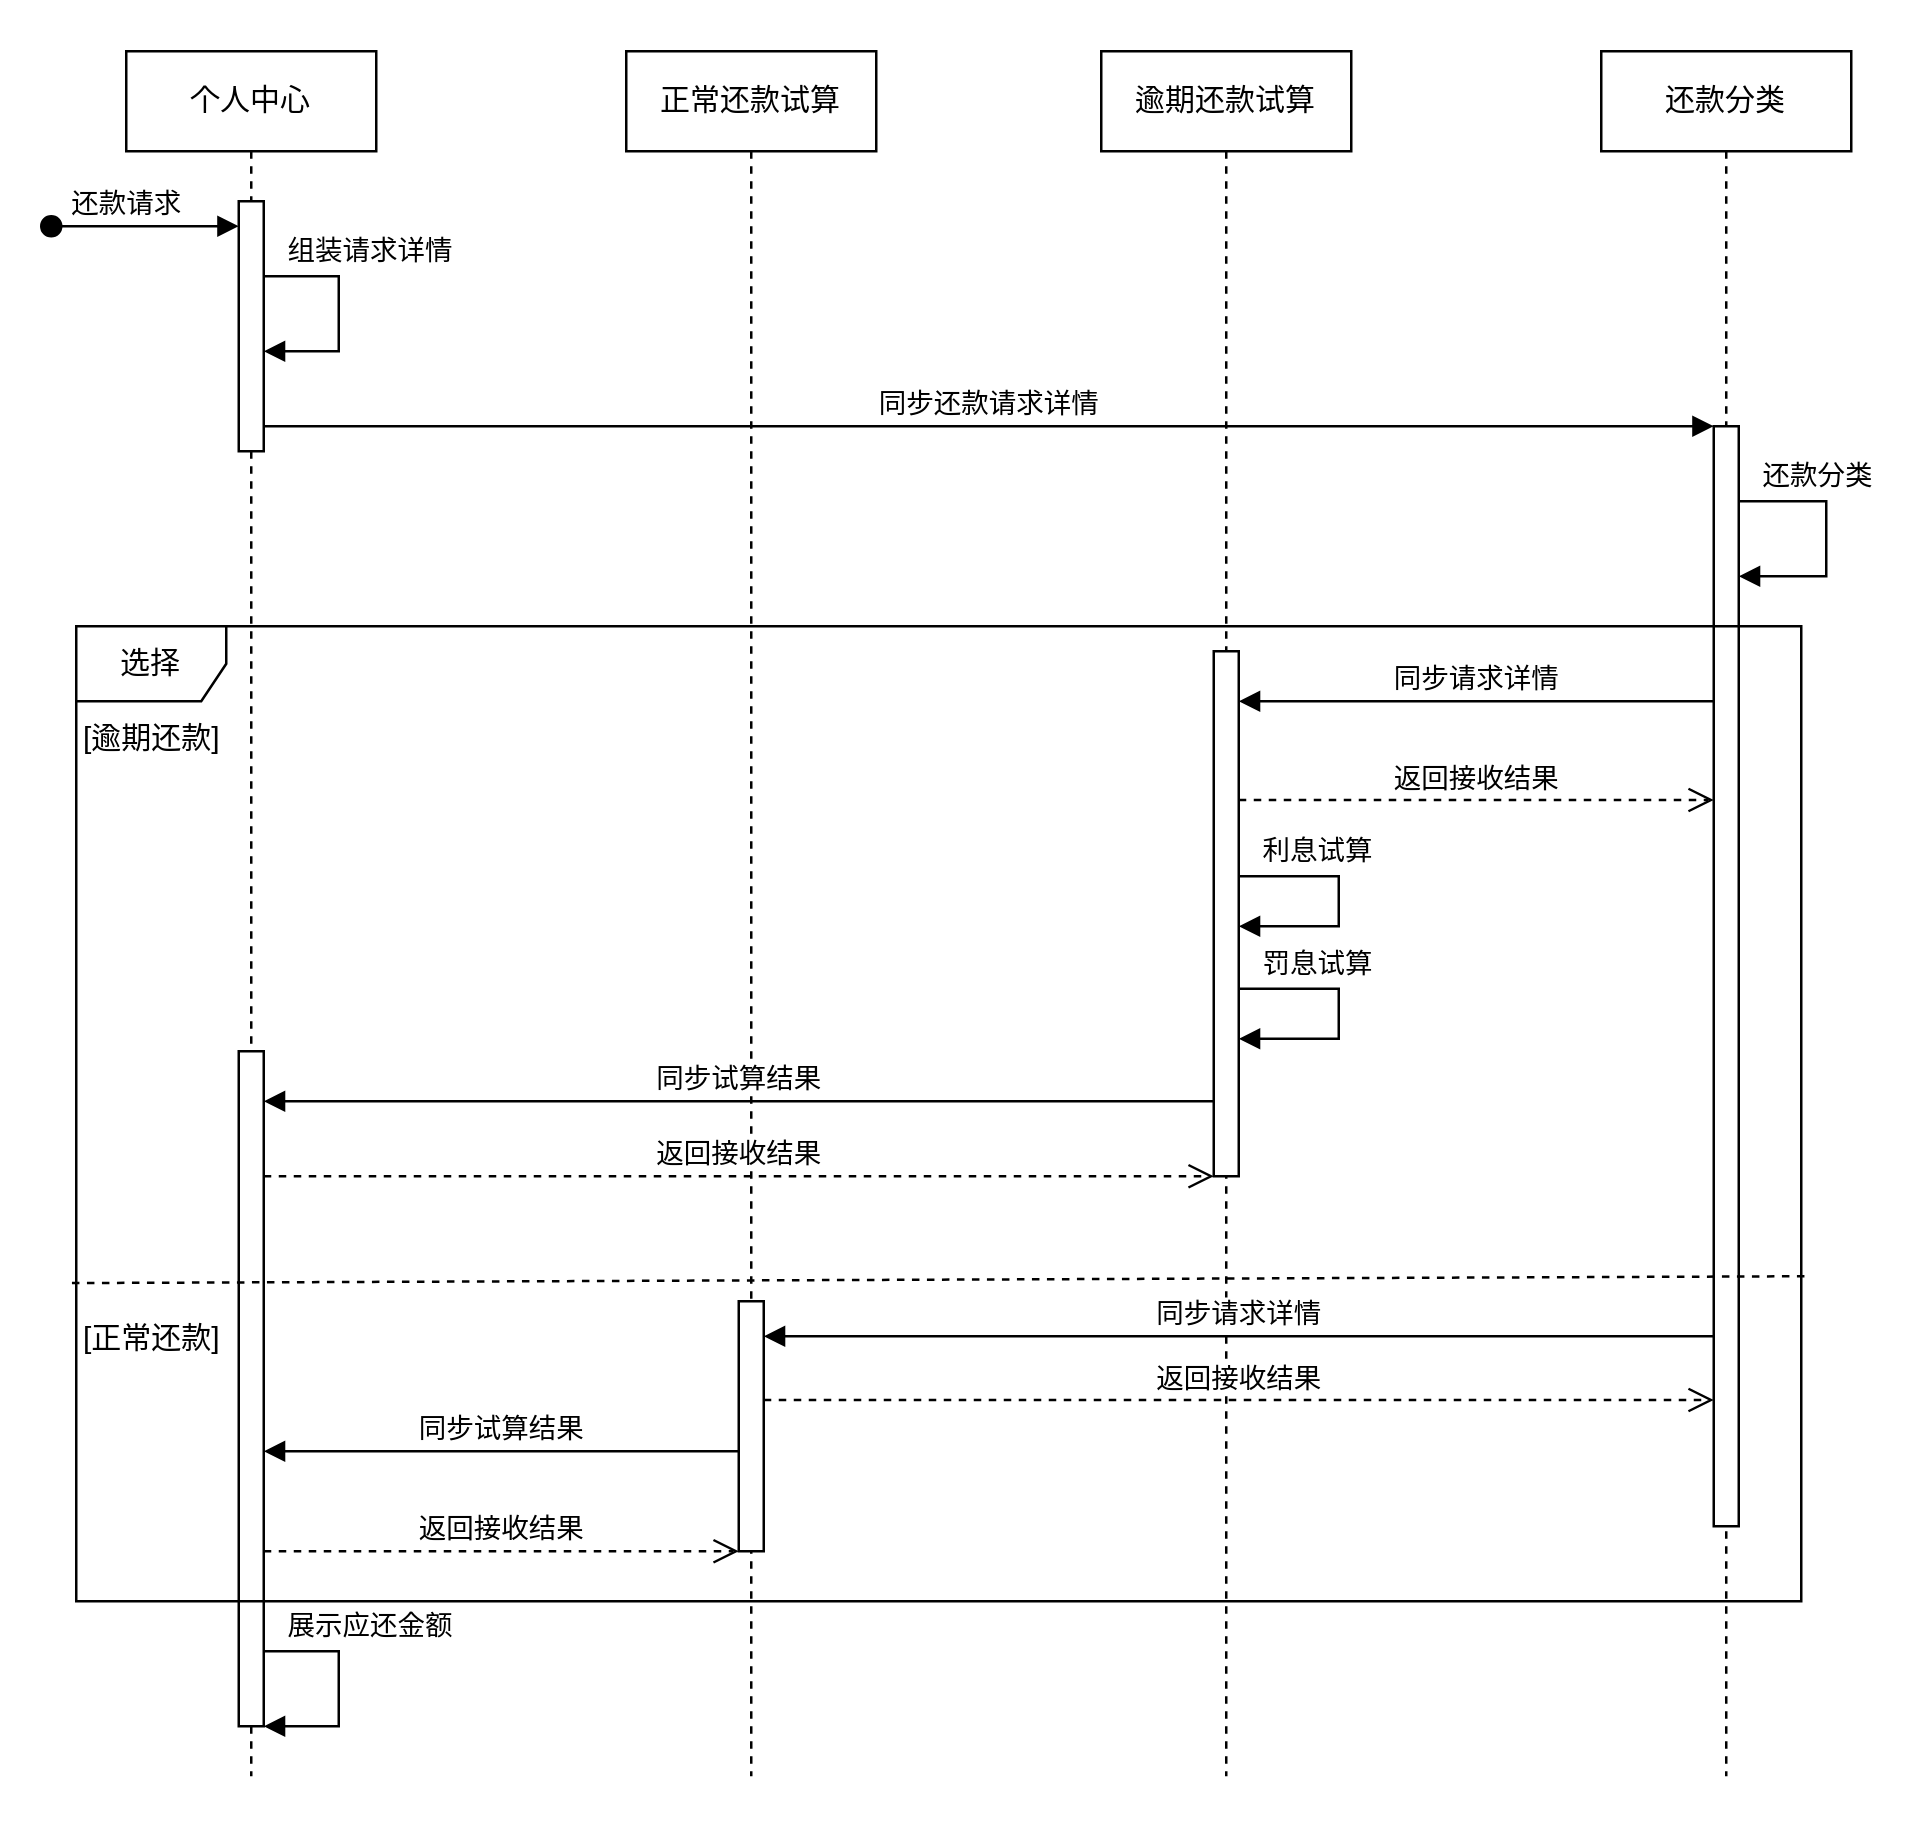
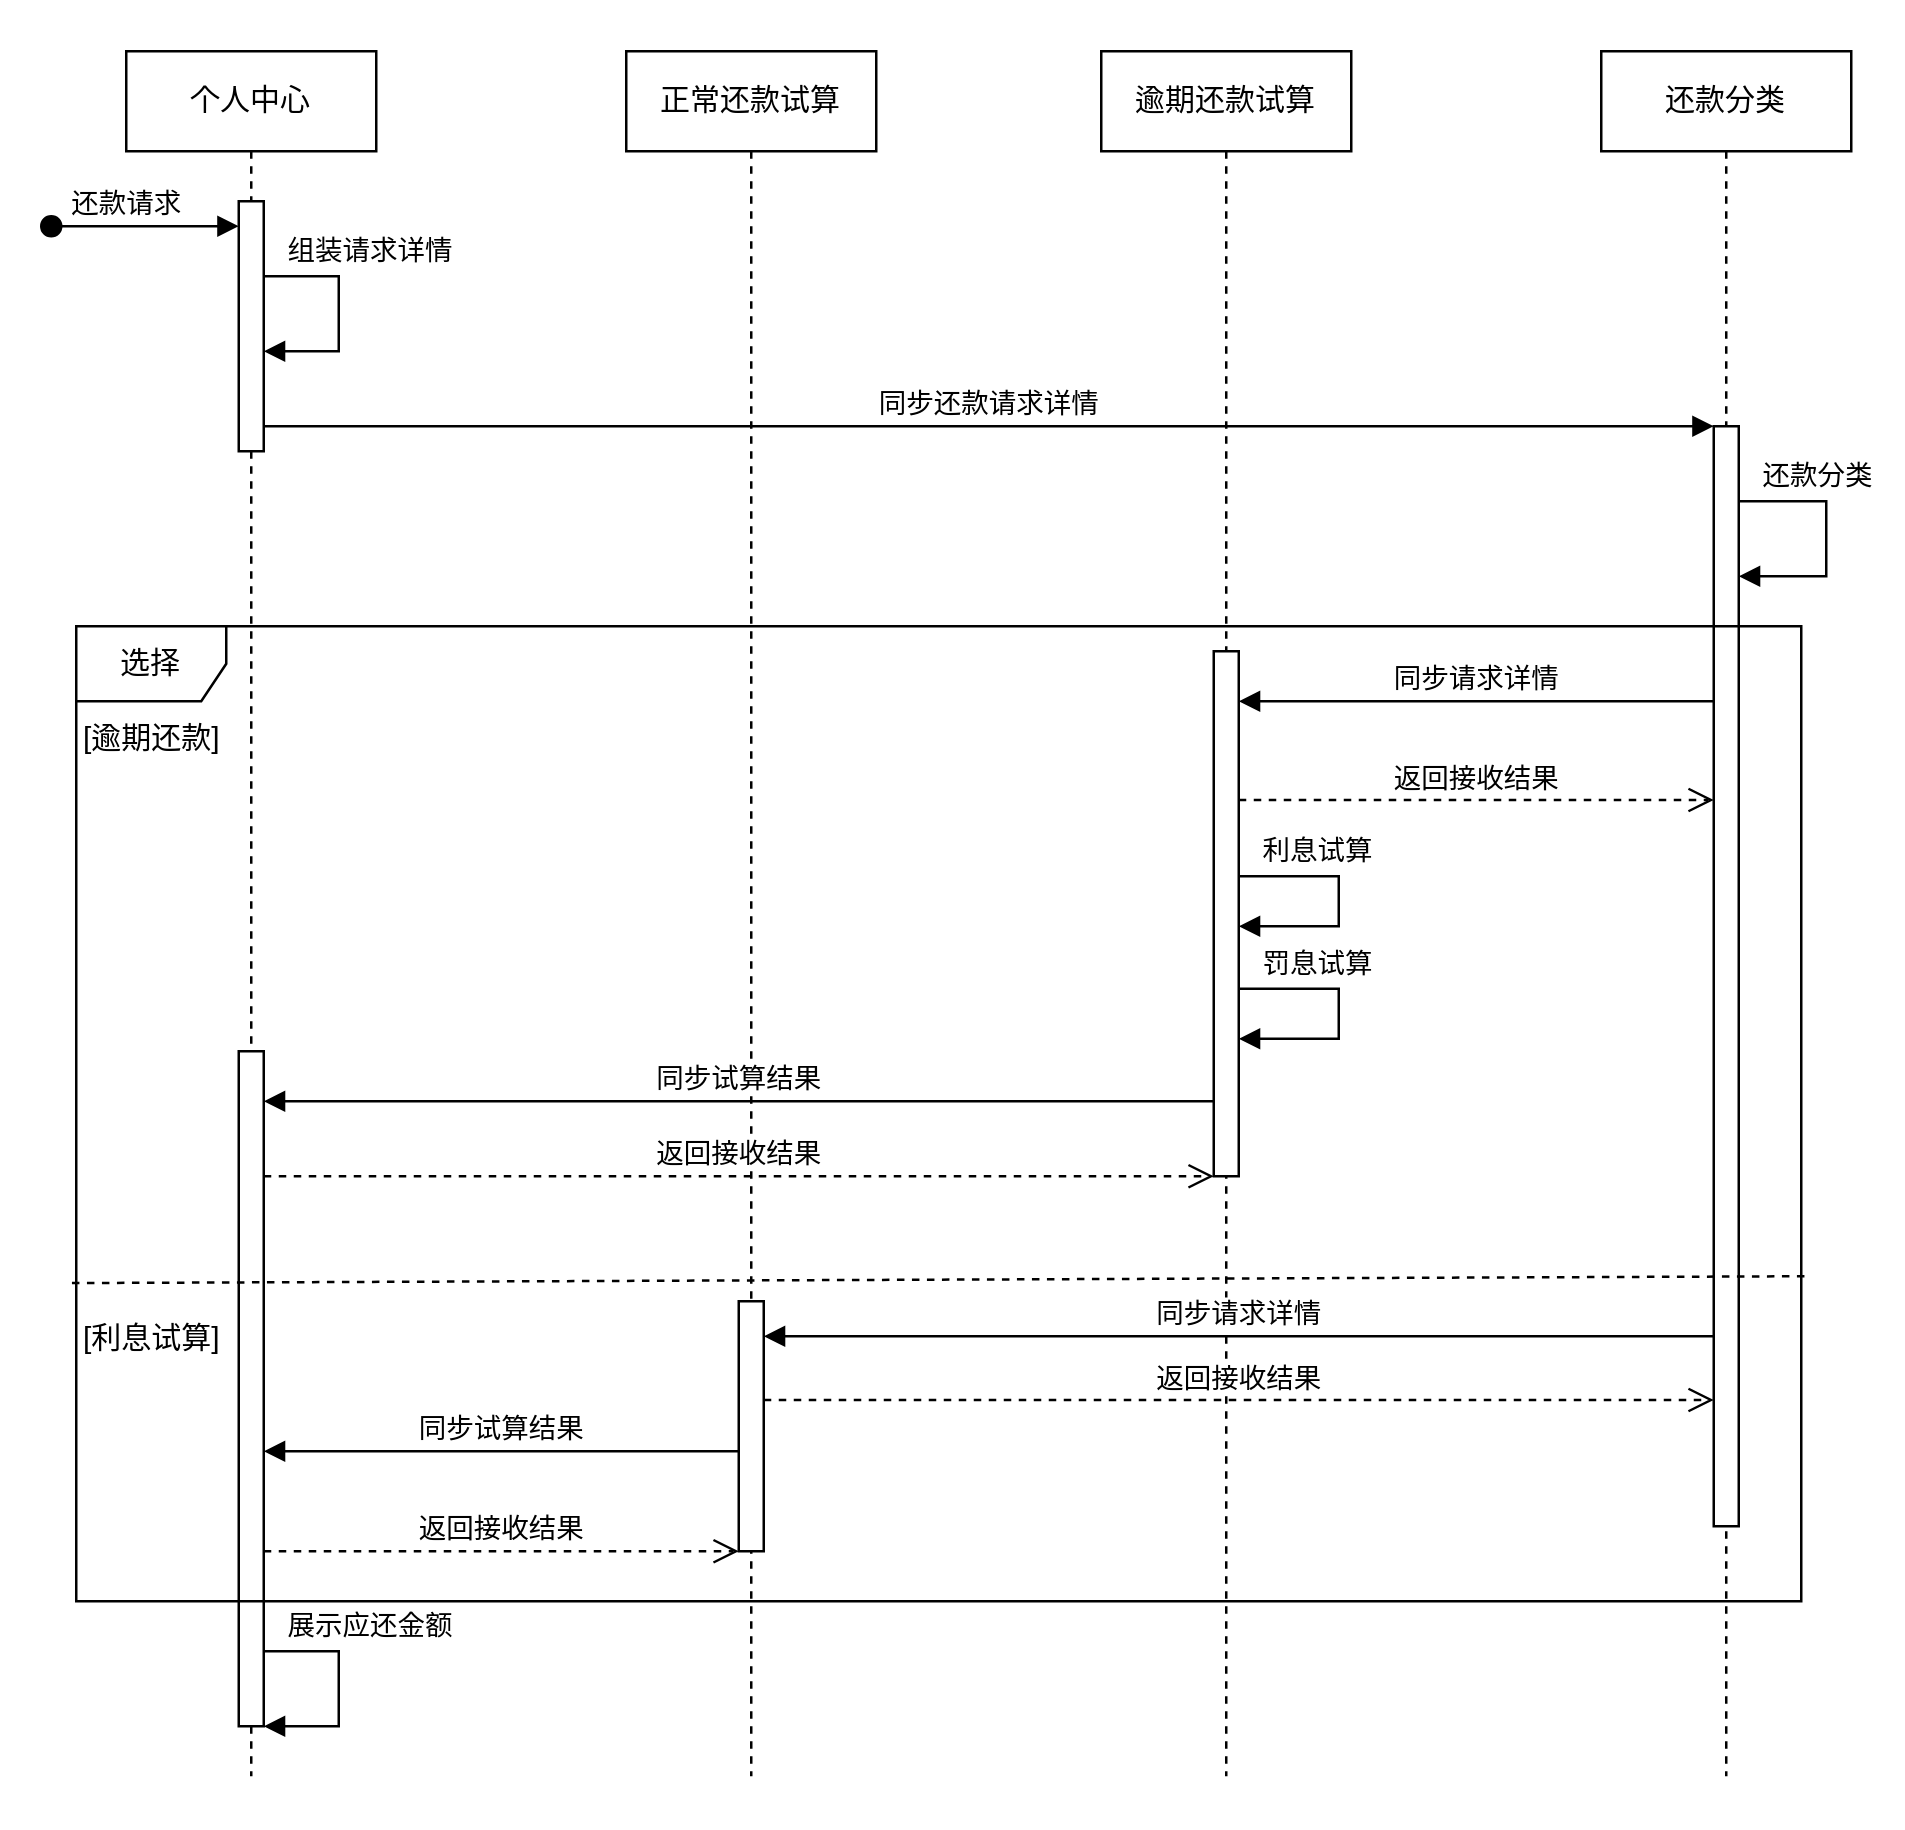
(153, 1339) -> (153, 1339)
